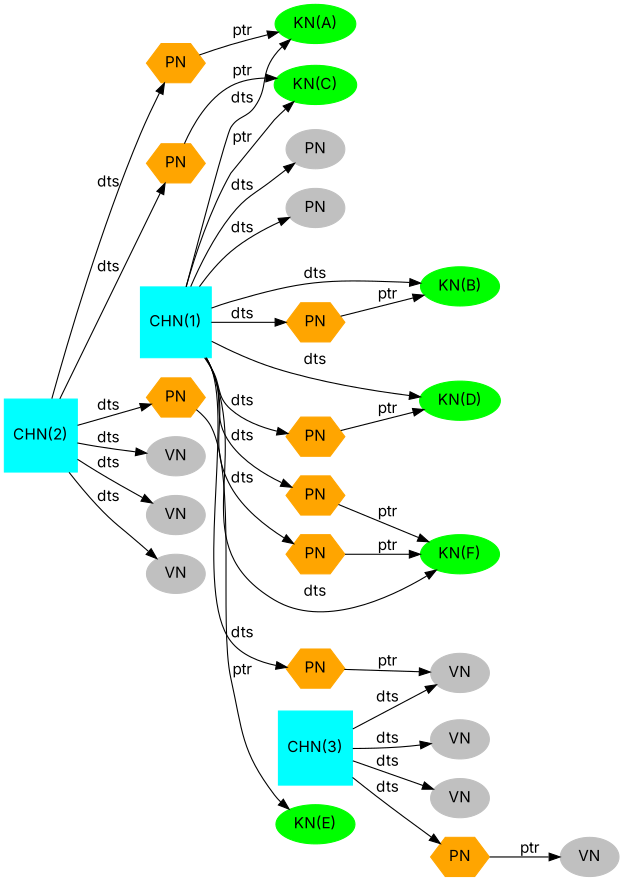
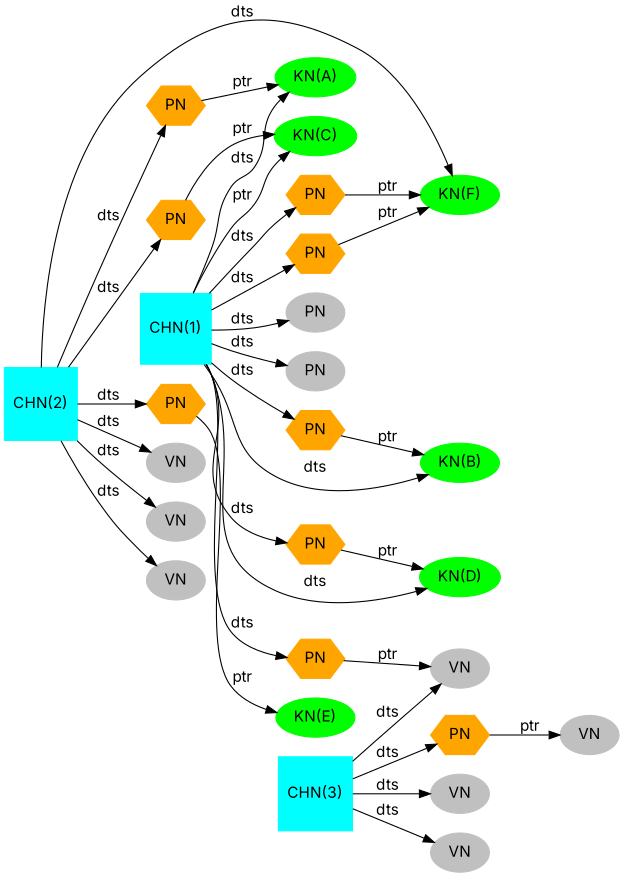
(238, 565) -> (169, 54)
